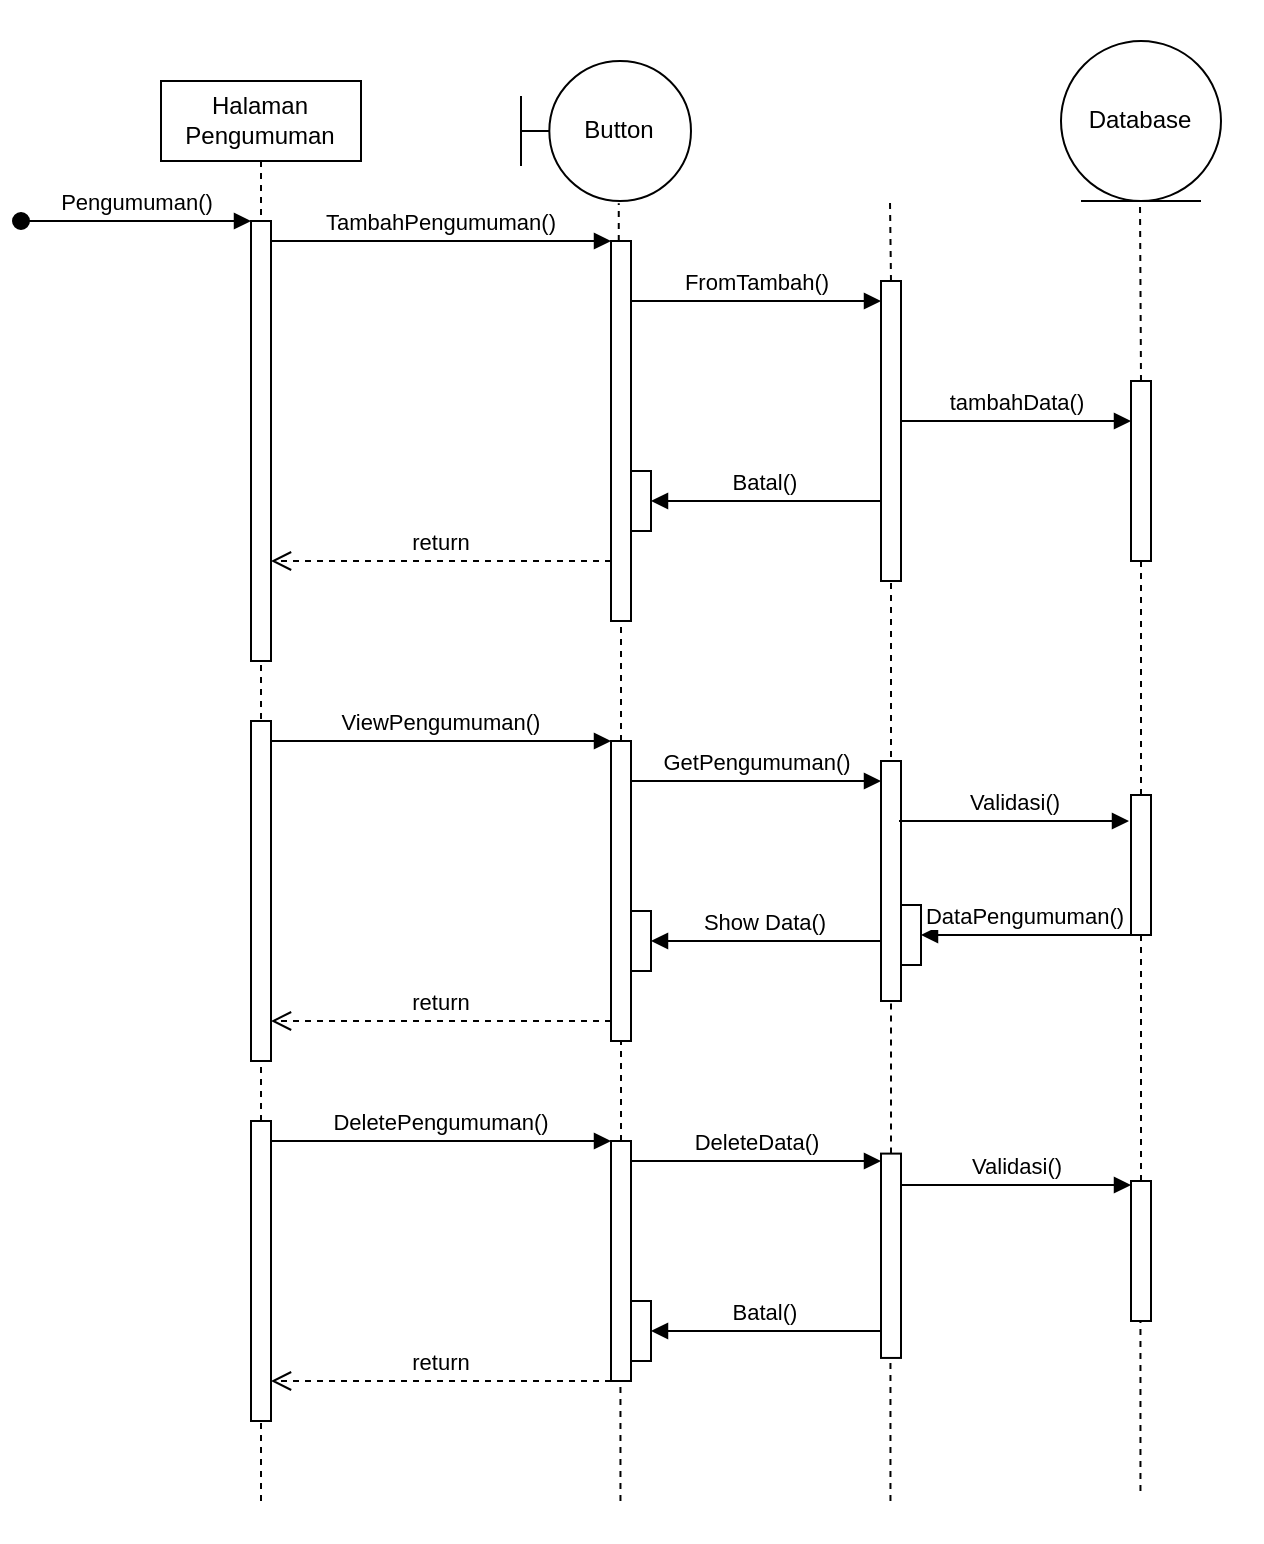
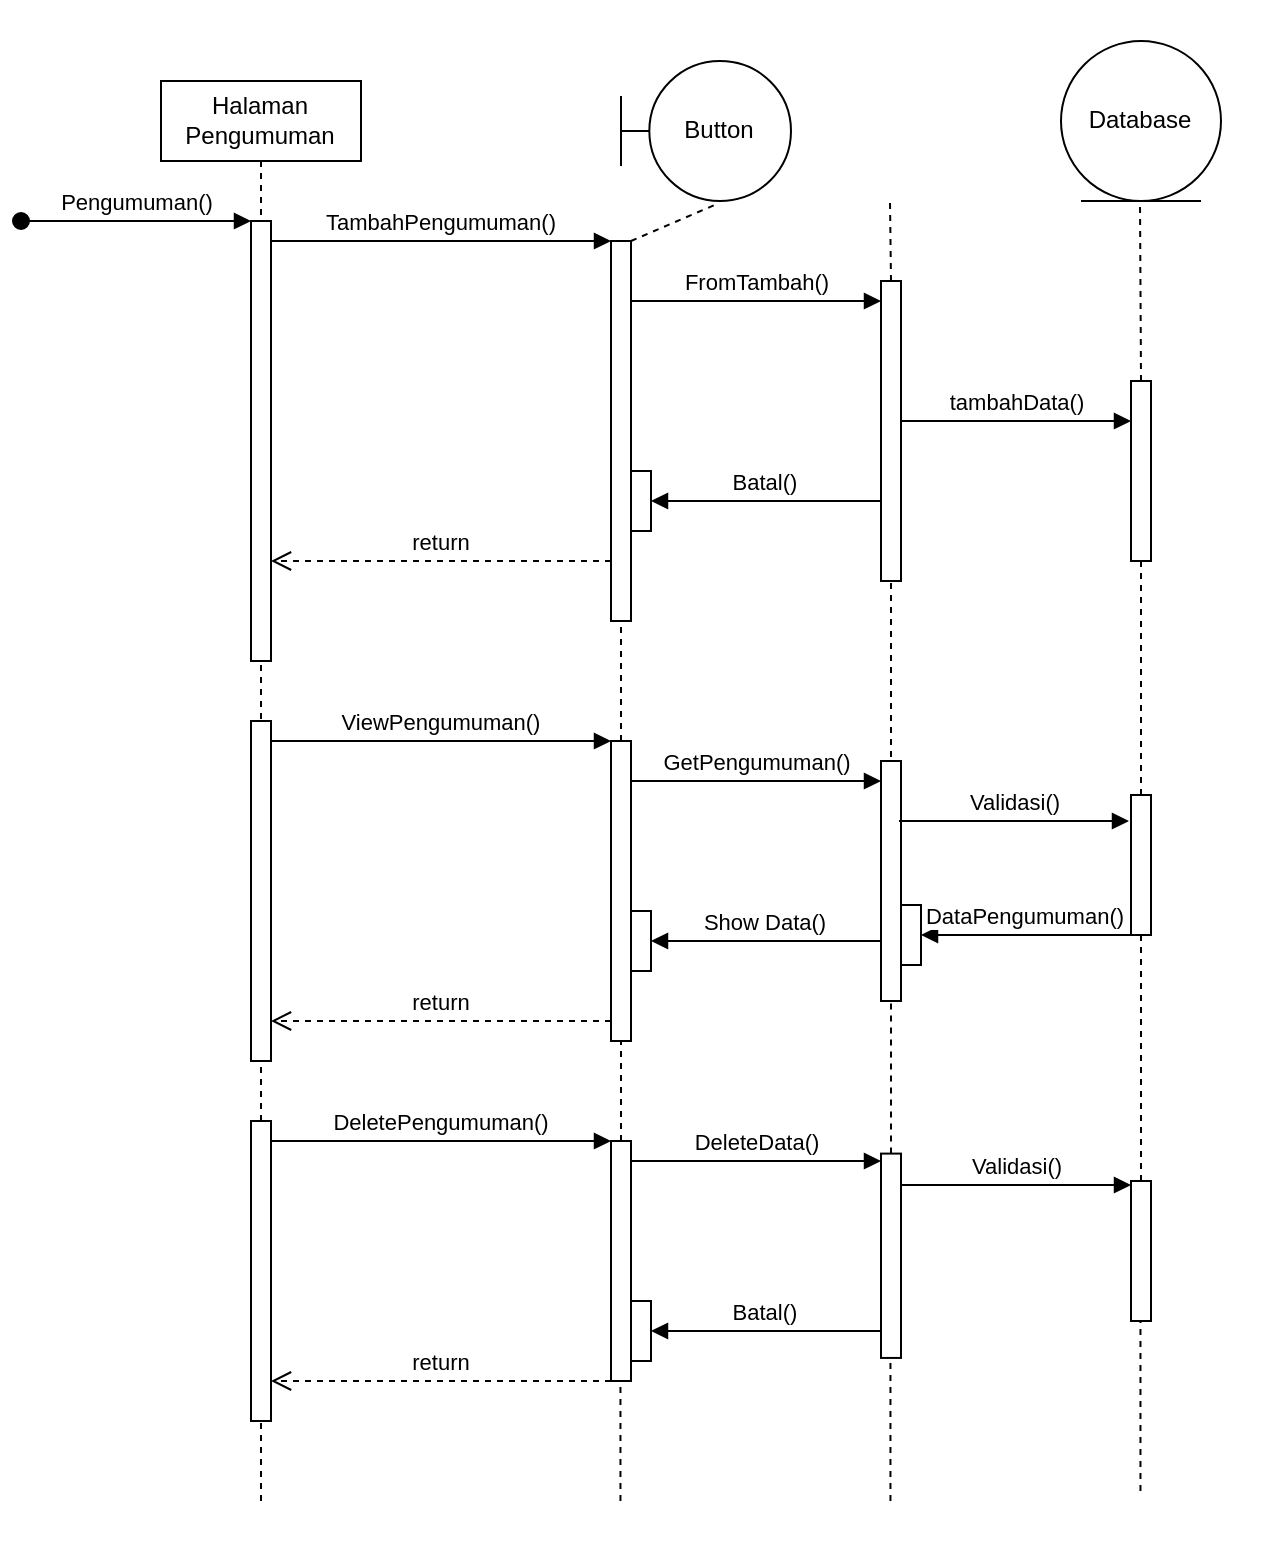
(606, 131) -> (706, 131)
